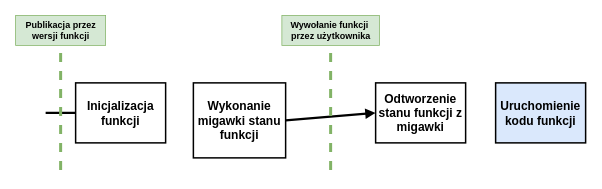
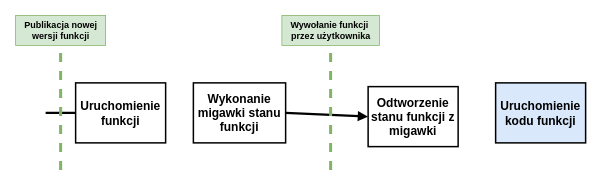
(61, 30) -> (61, 30)
(120, 113) -> (120, 113)
(420, 113) -> (413, 117)
(239, 120) -> (239, 113)
